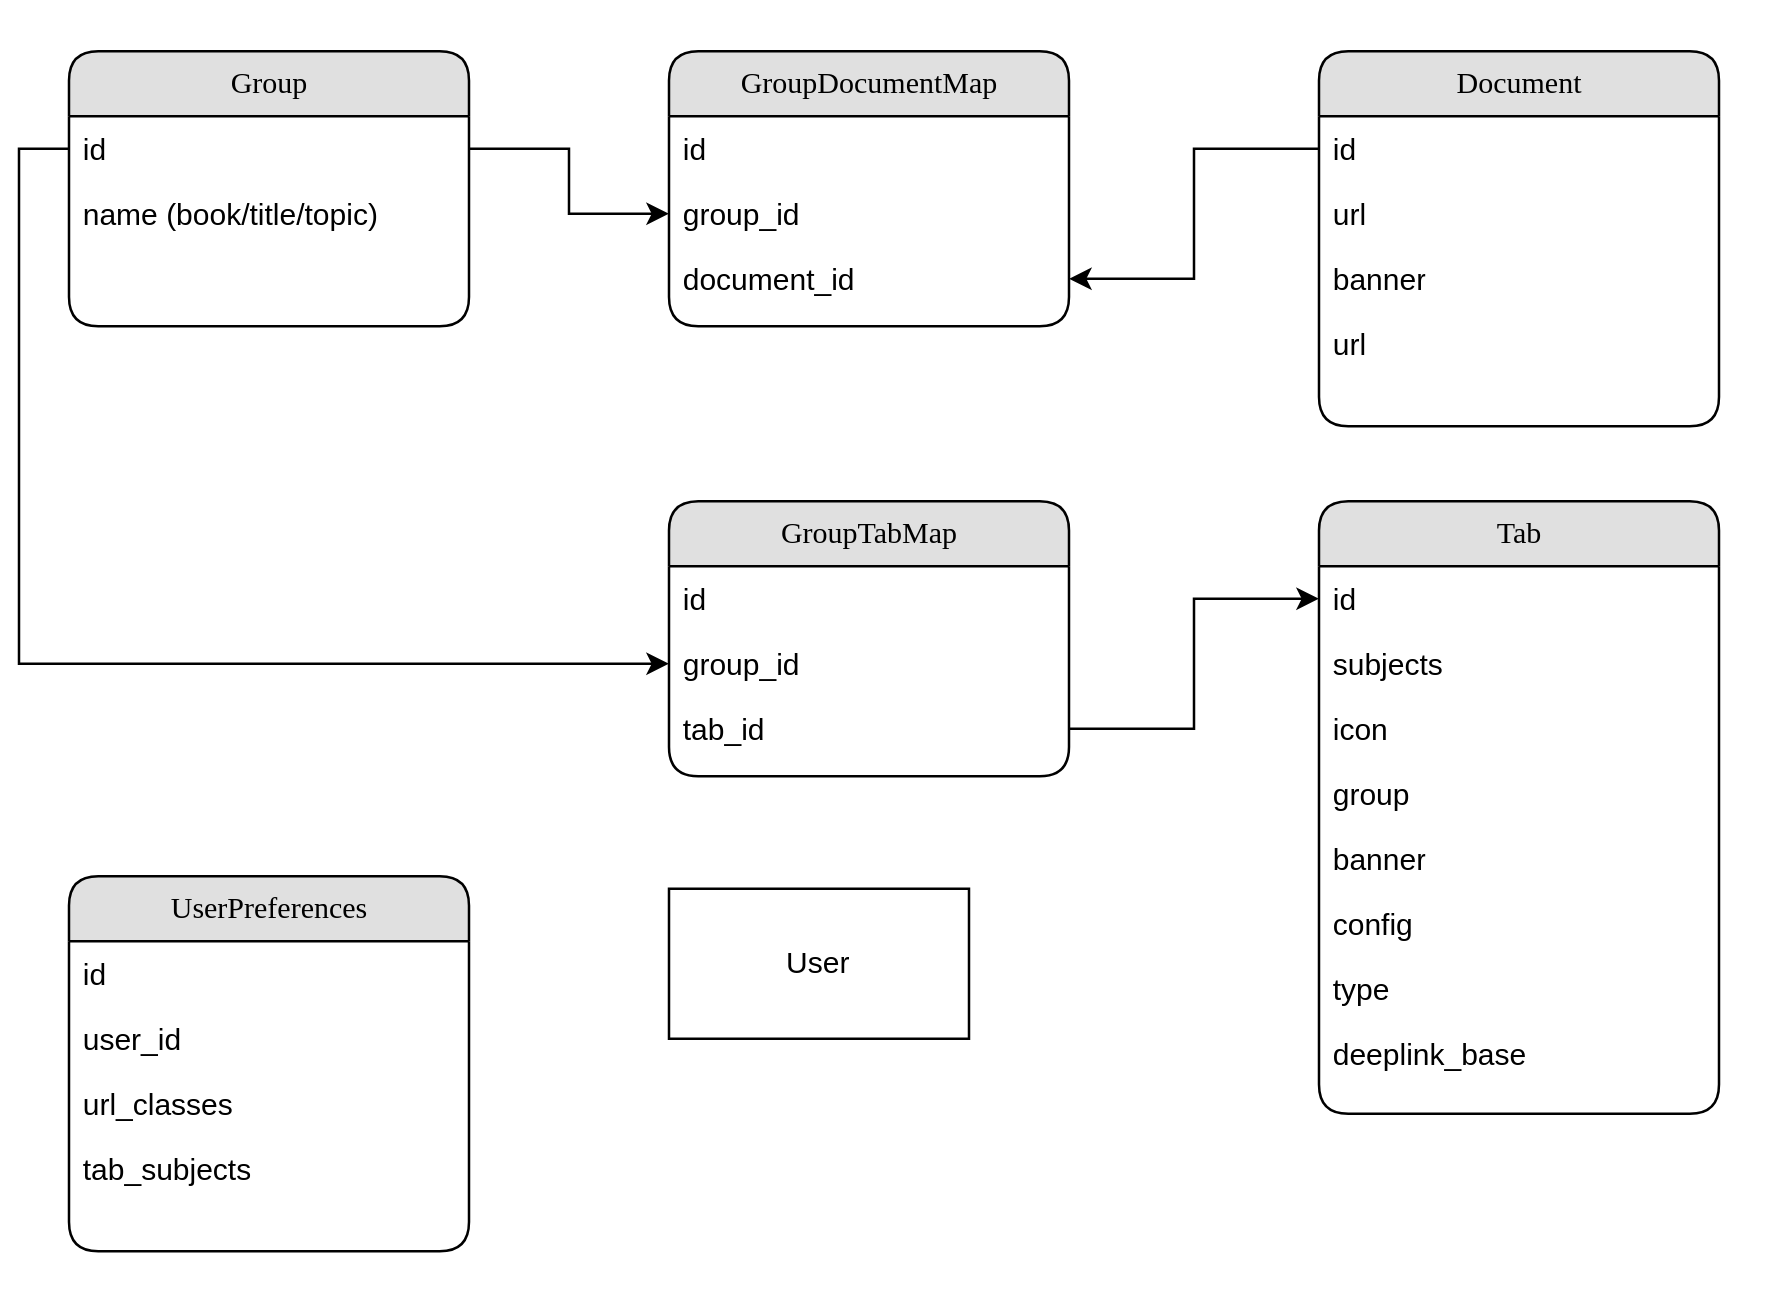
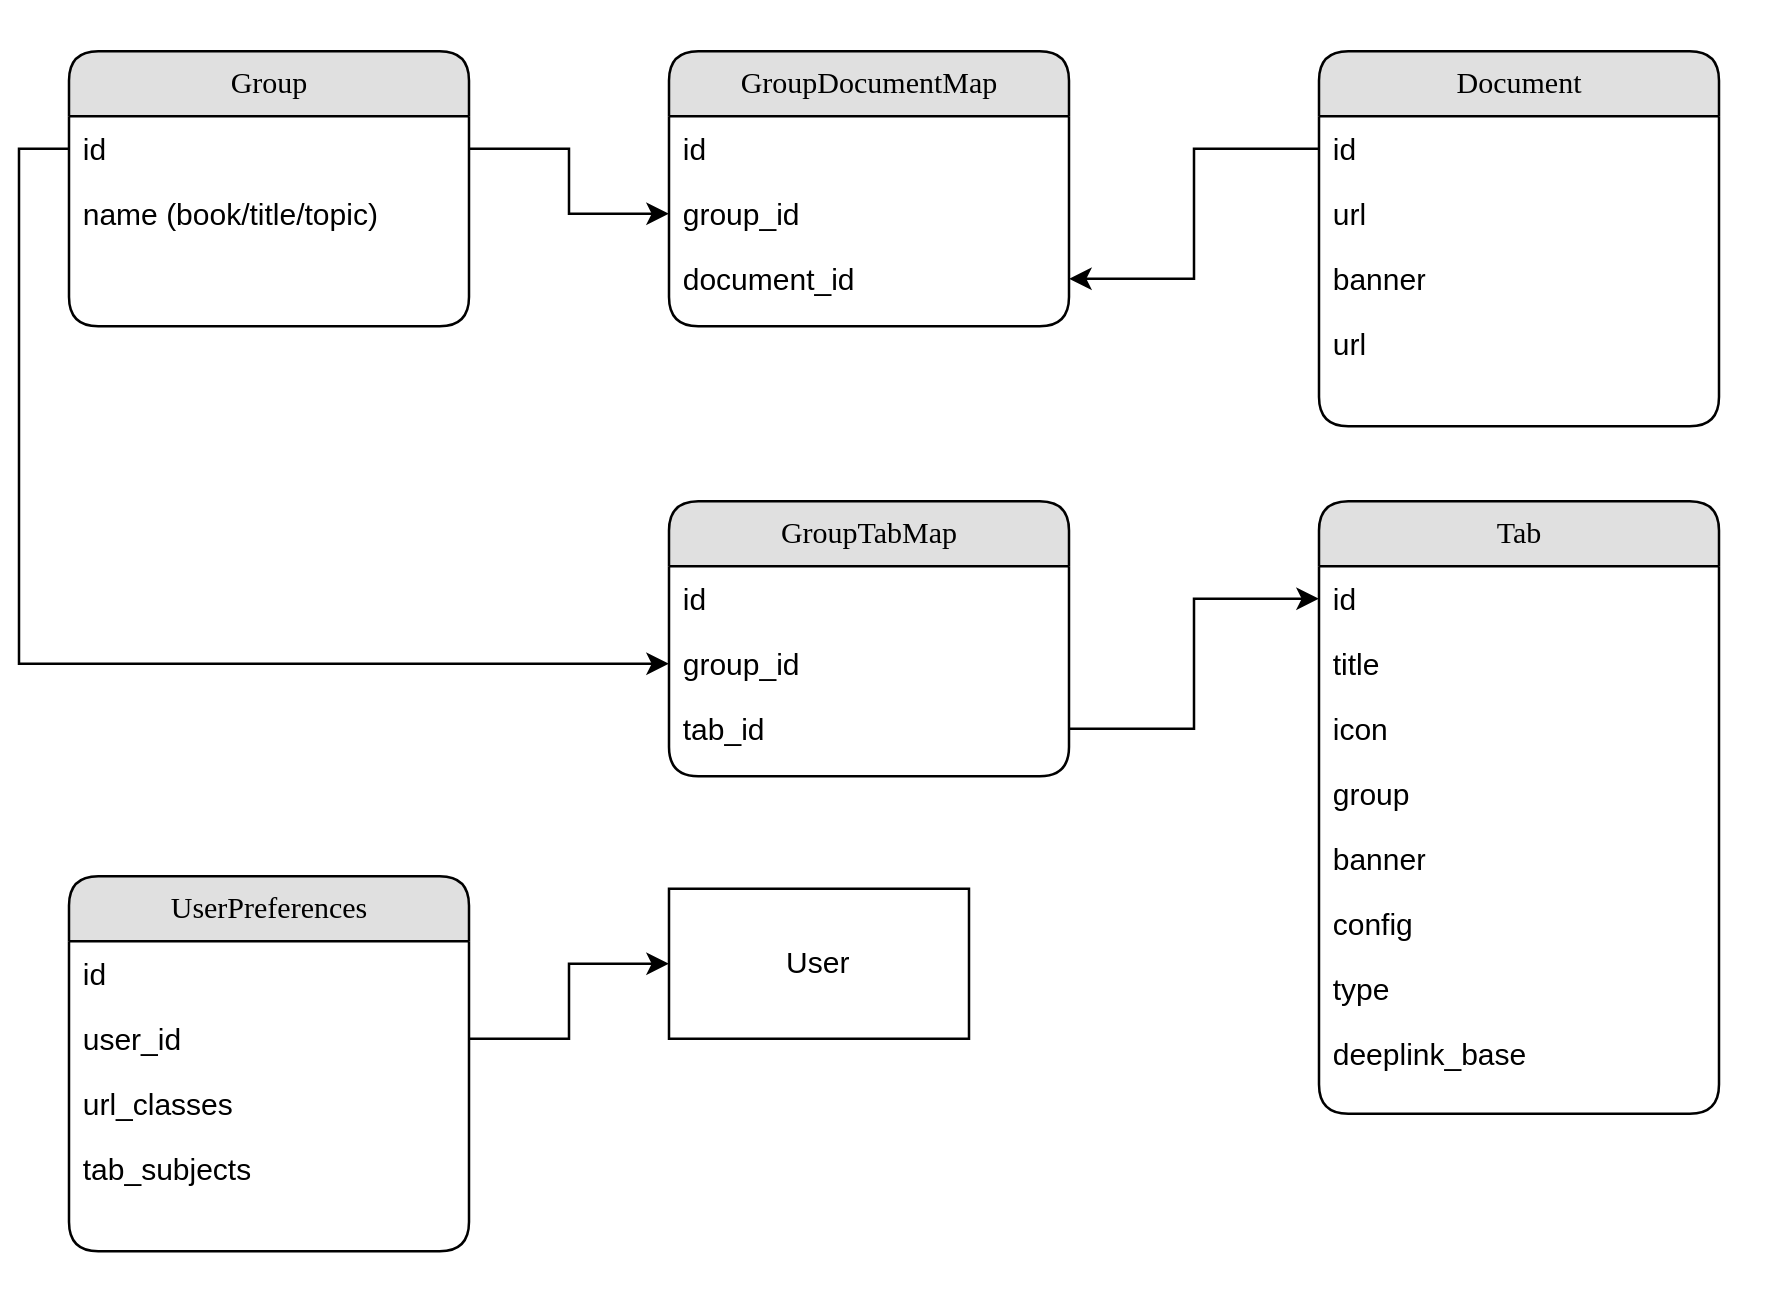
(1401, 667) -> (1368, 667)
none -> (569, 1010)
